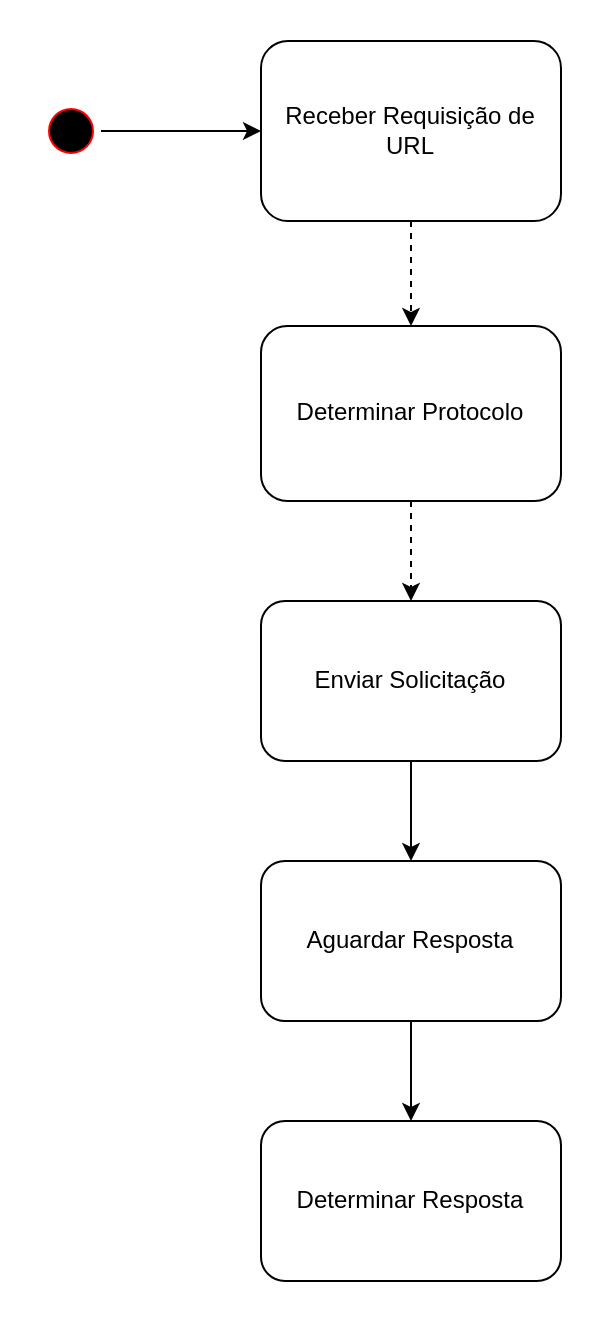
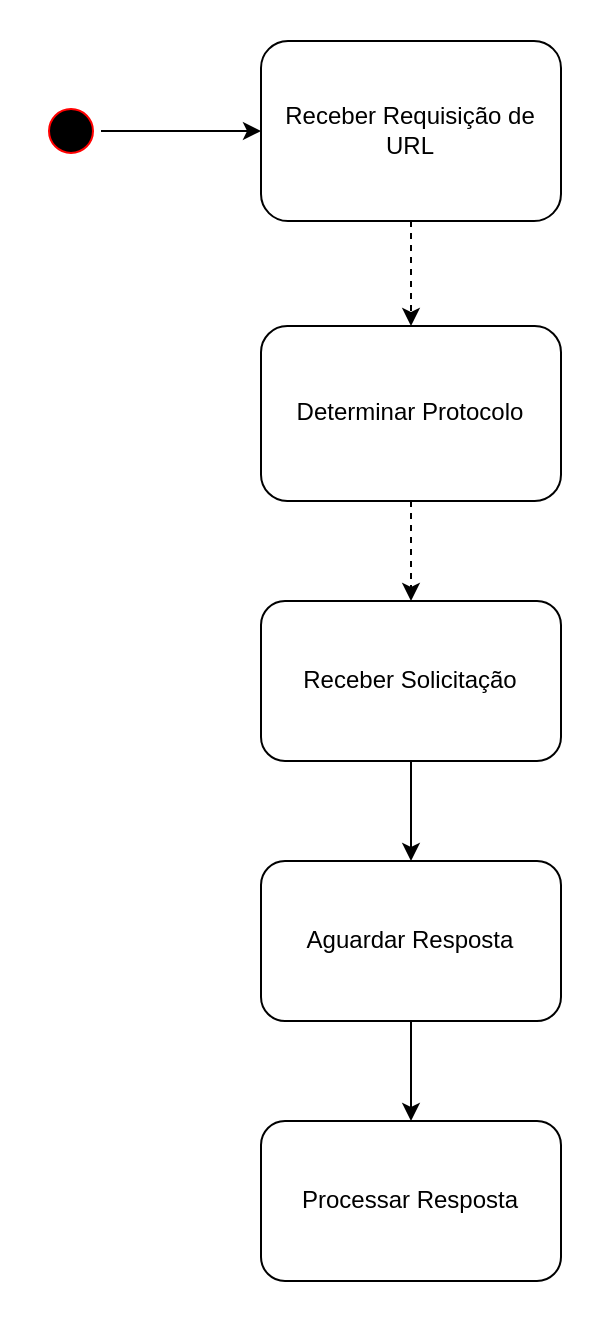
(411, 681) -> (411, 681)
(411, 1201) -> (411, 1201)
